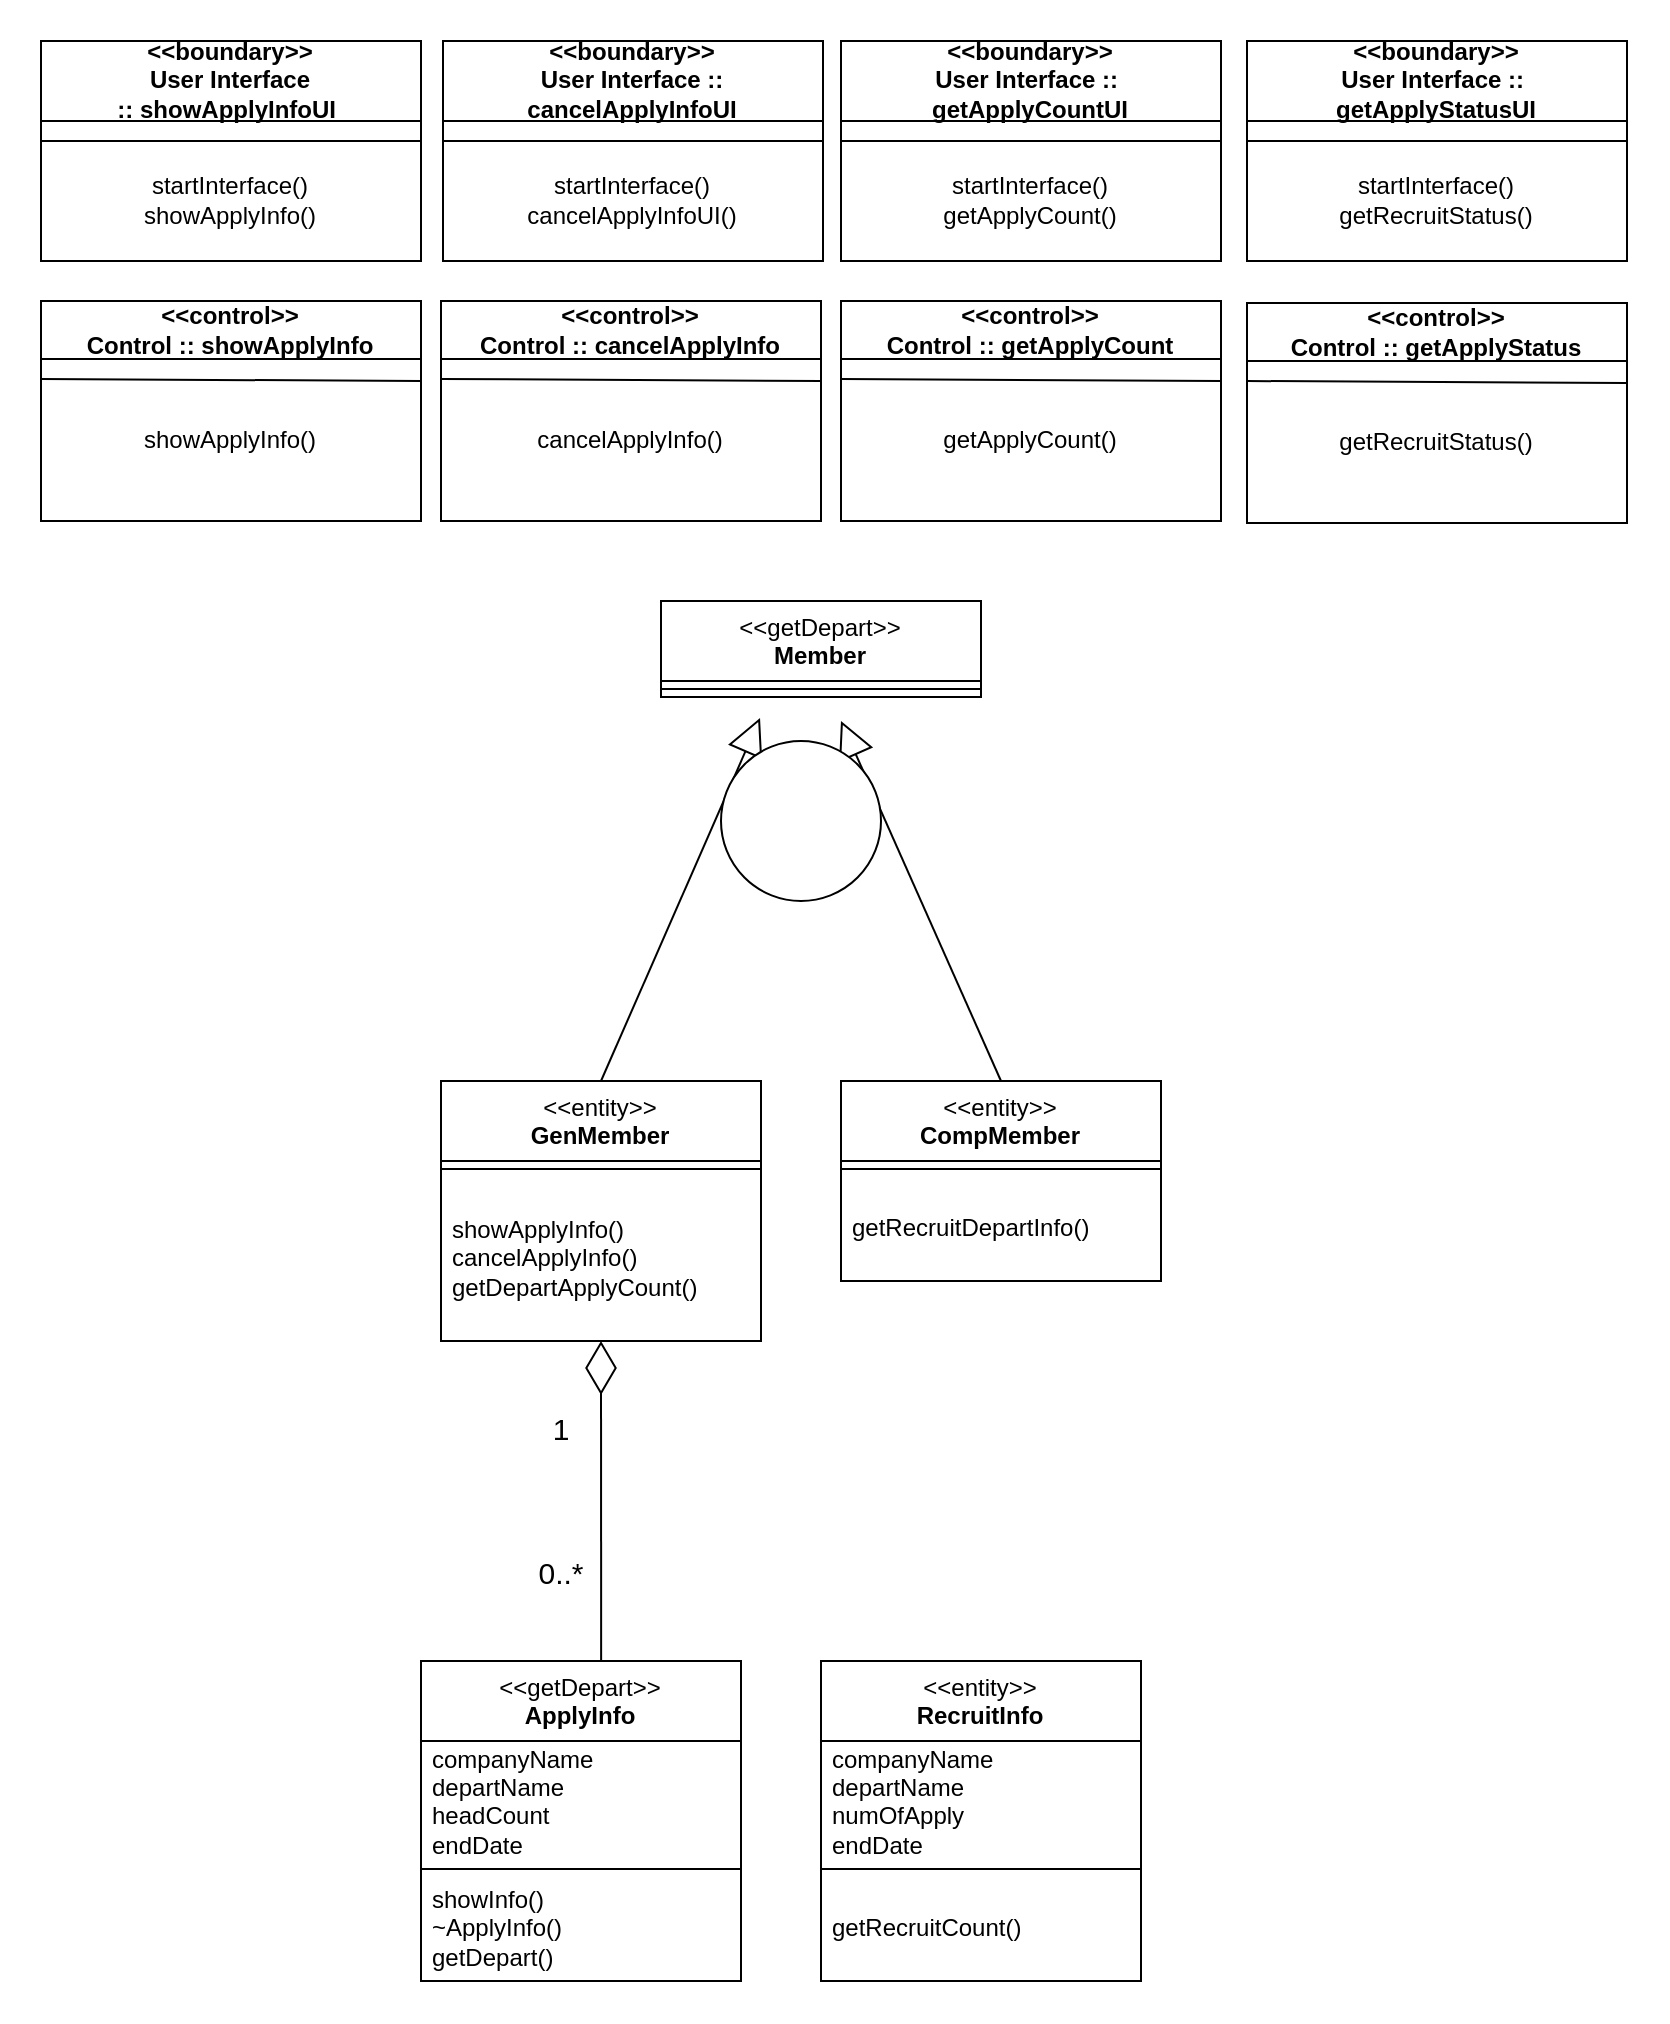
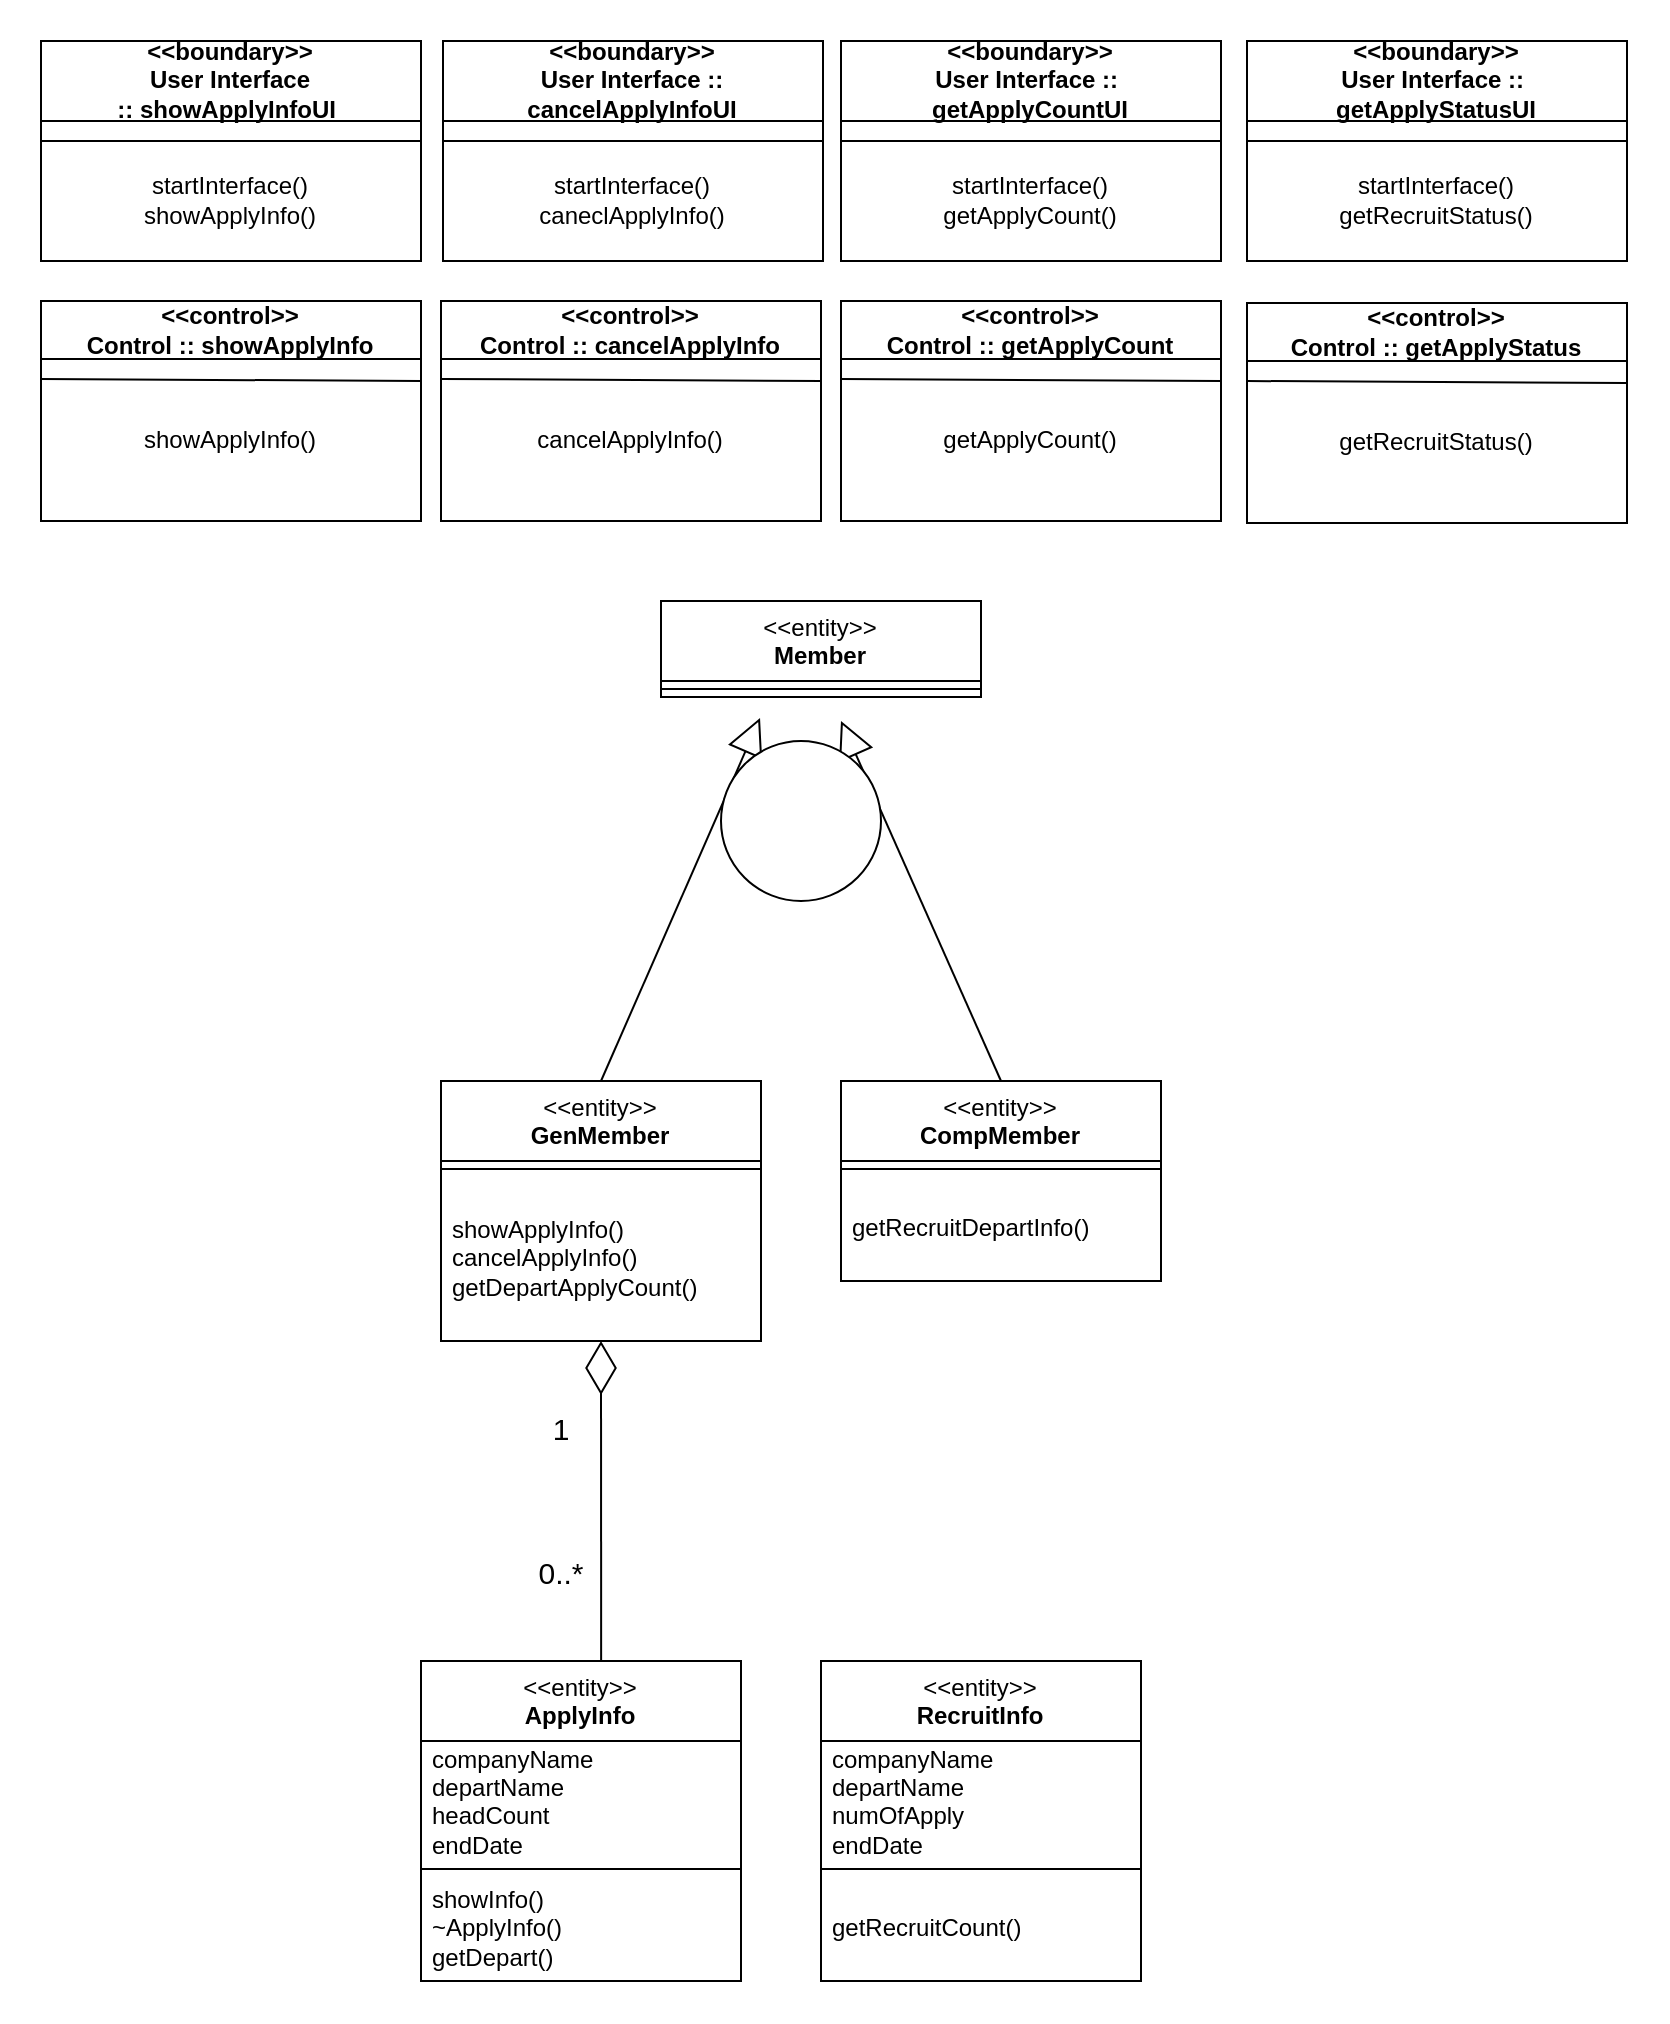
(633, 201) -> (633, 201)
(821, 644) -> (821, 644)
(581, 1704) -> (581, 1704)
